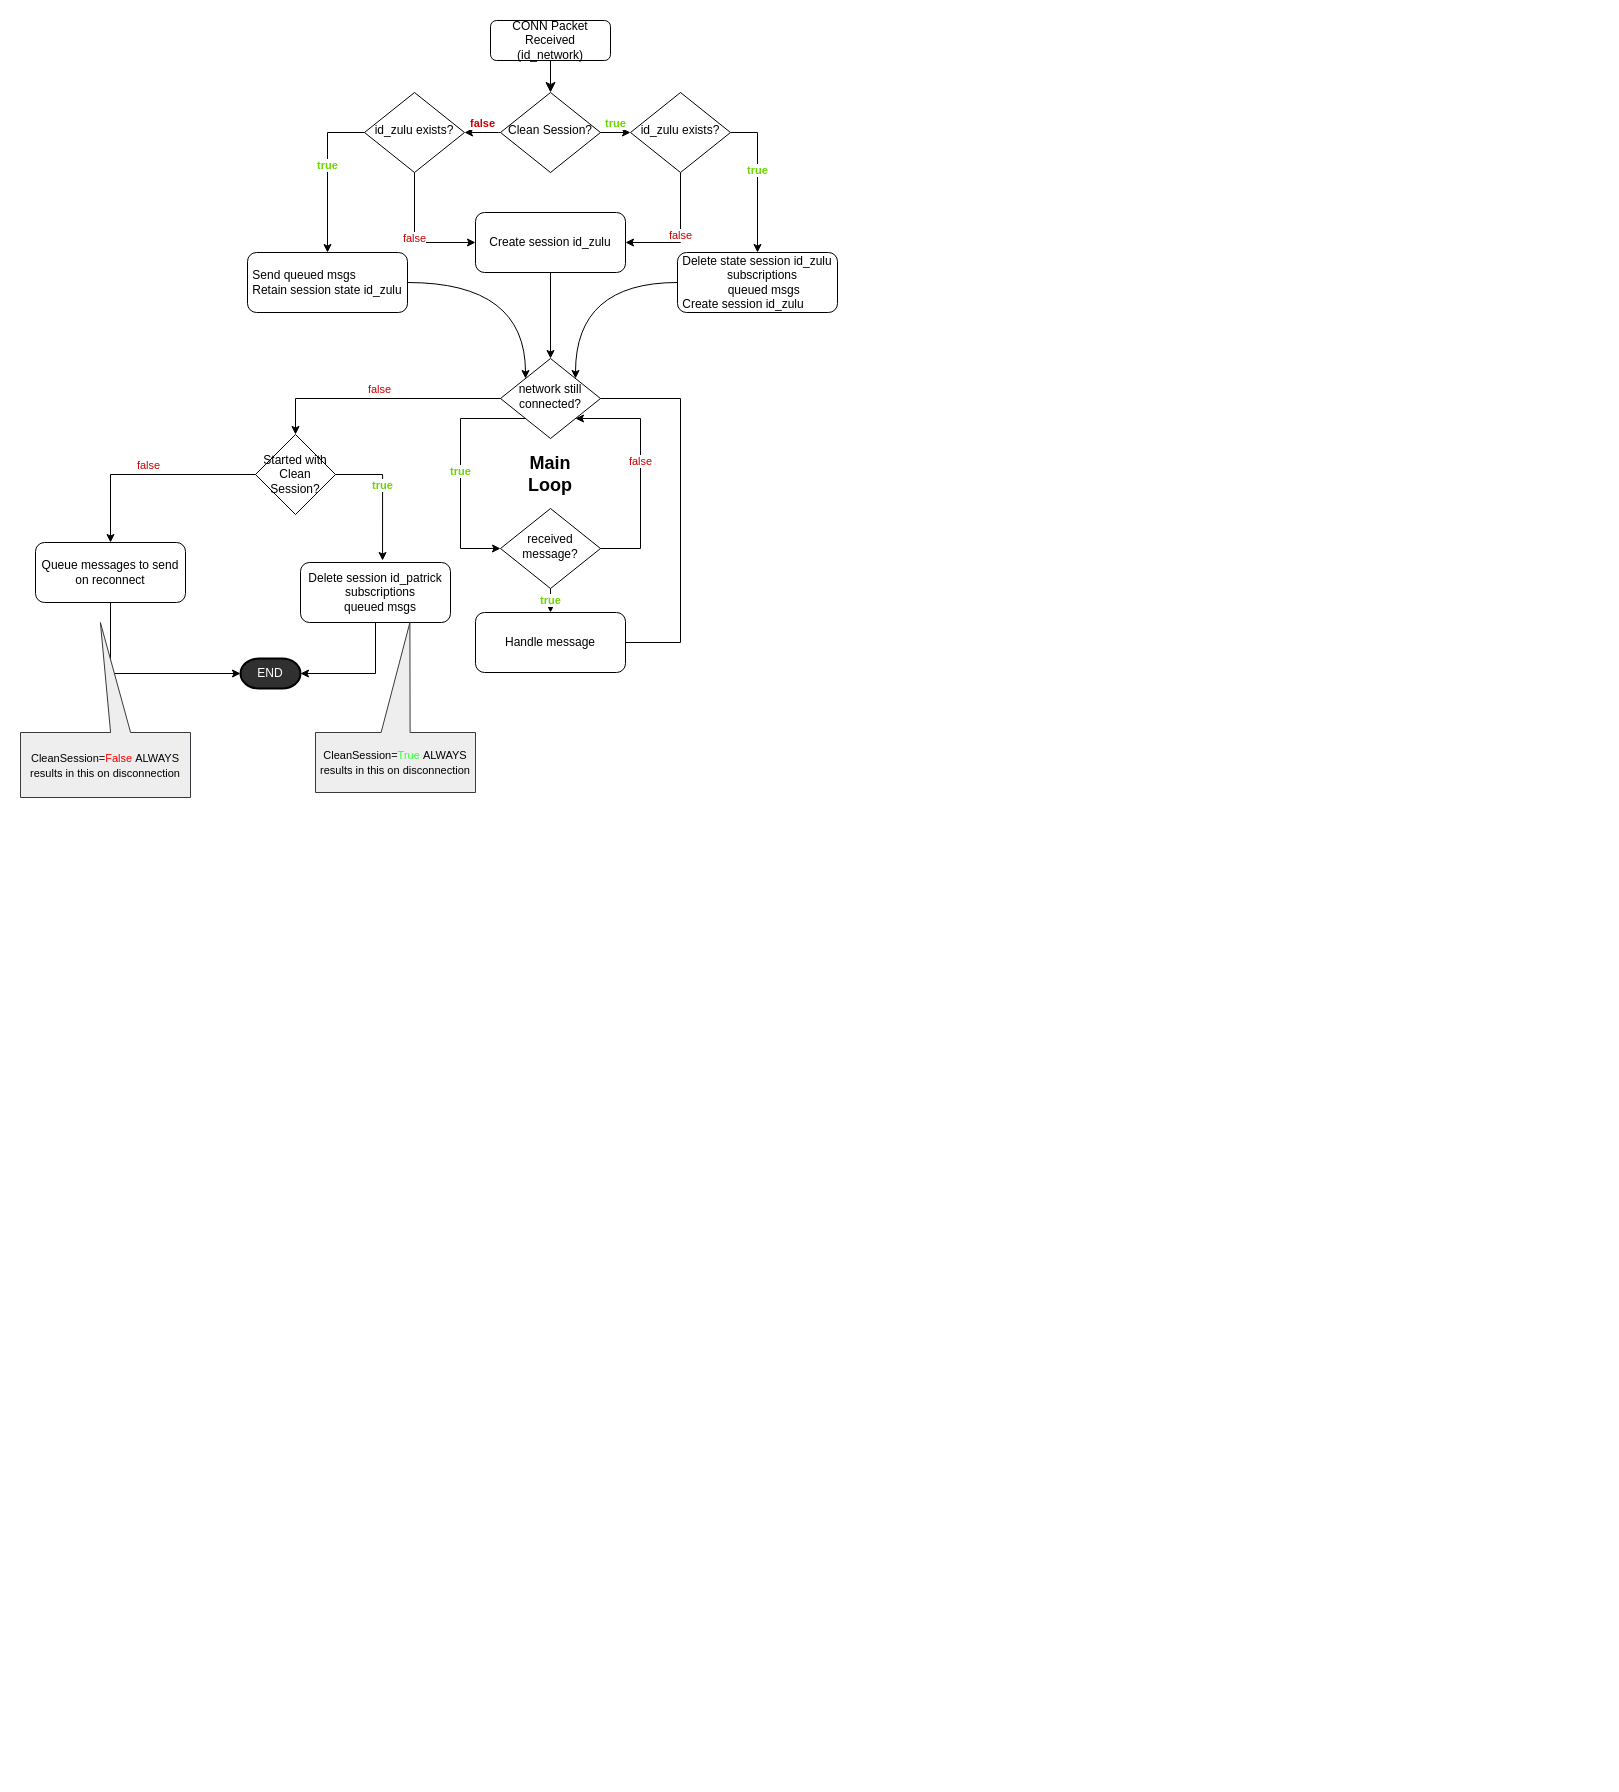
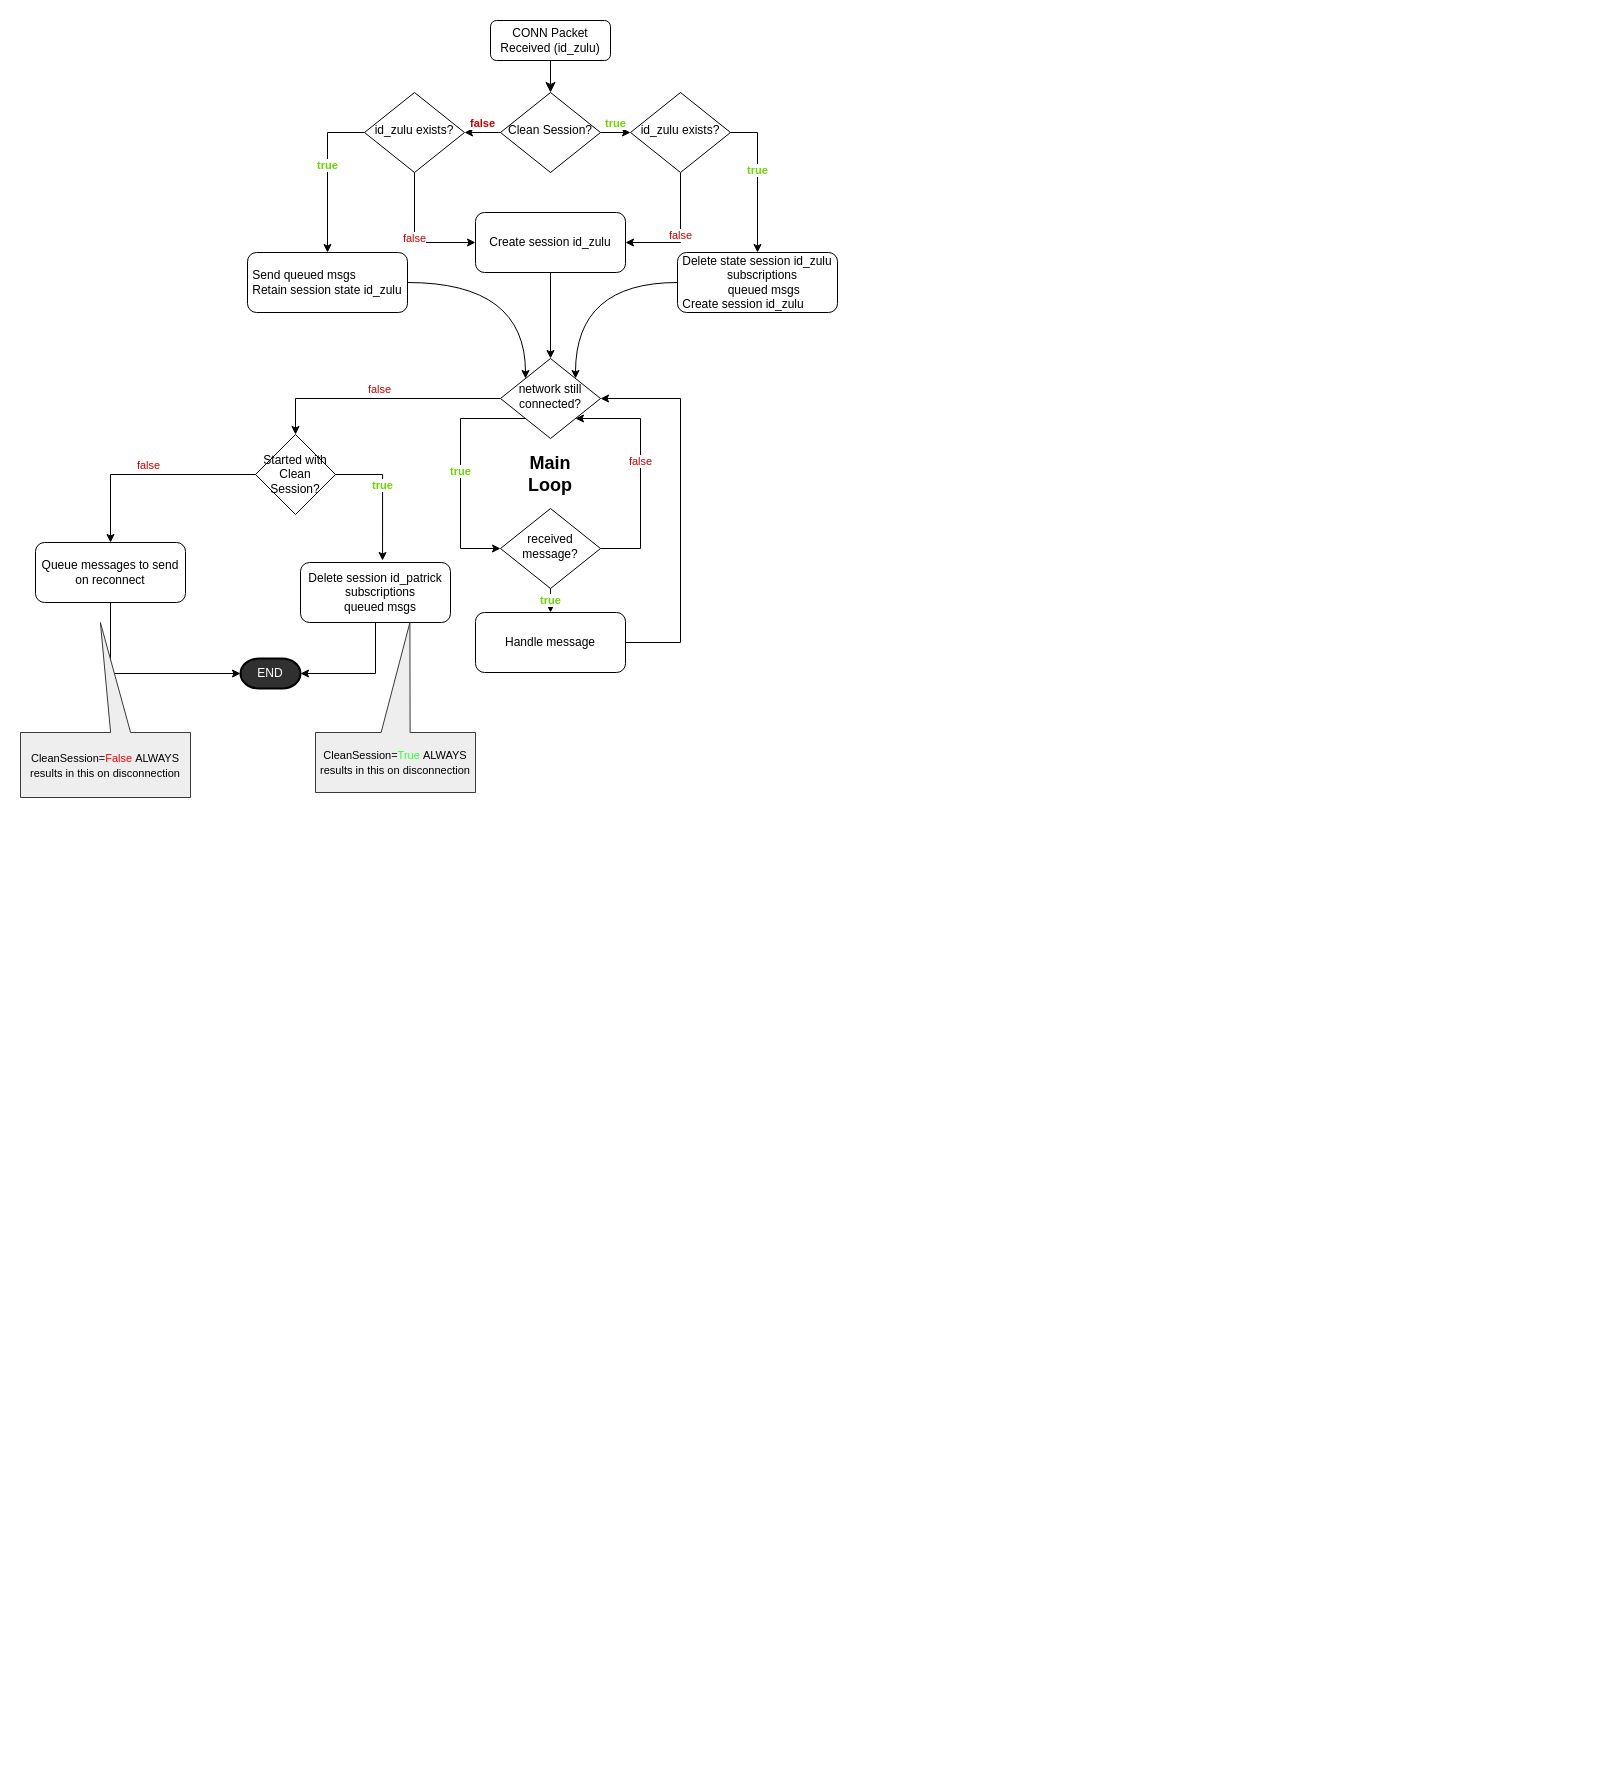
(551, 41) -> (551, 41)
(606, 399) -> (608, 399)
